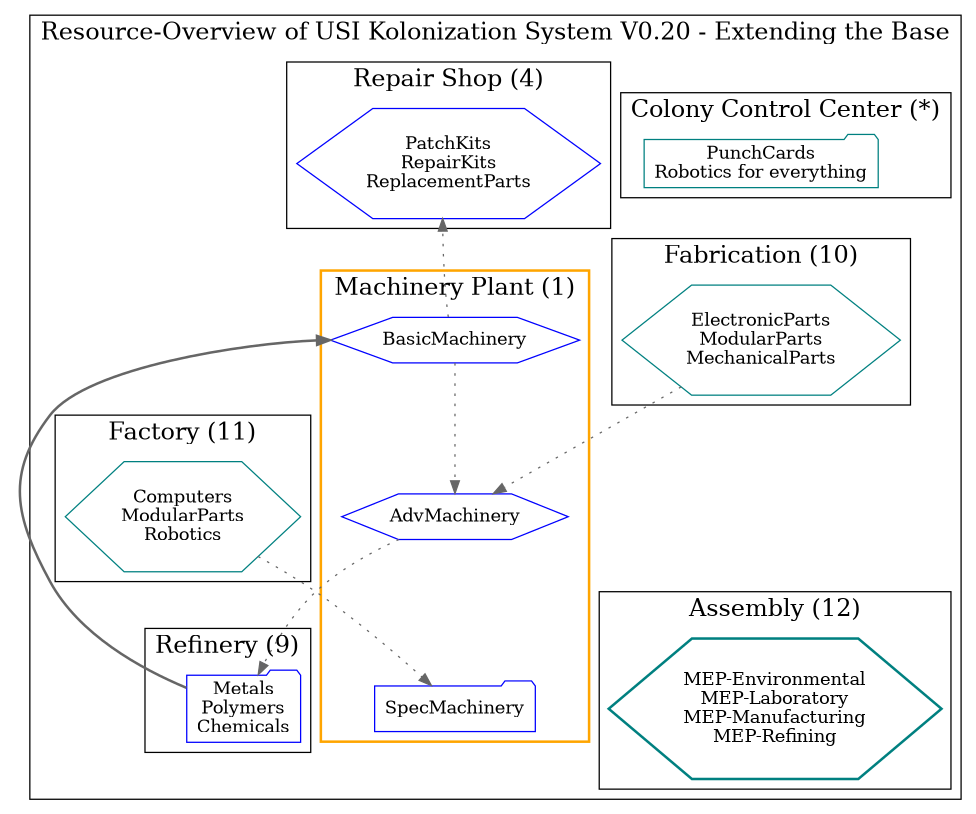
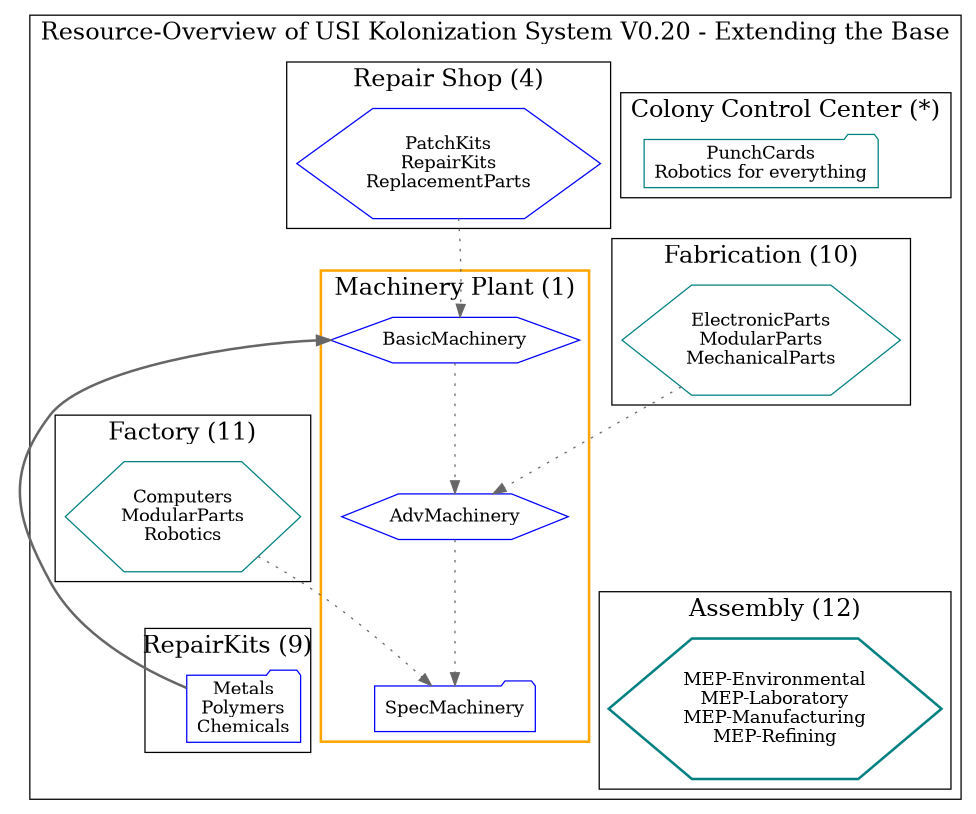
(445, 278) -> (461, 261)
(330, 580) -> (455, 606)
(228, 647) -> (228, 647)
